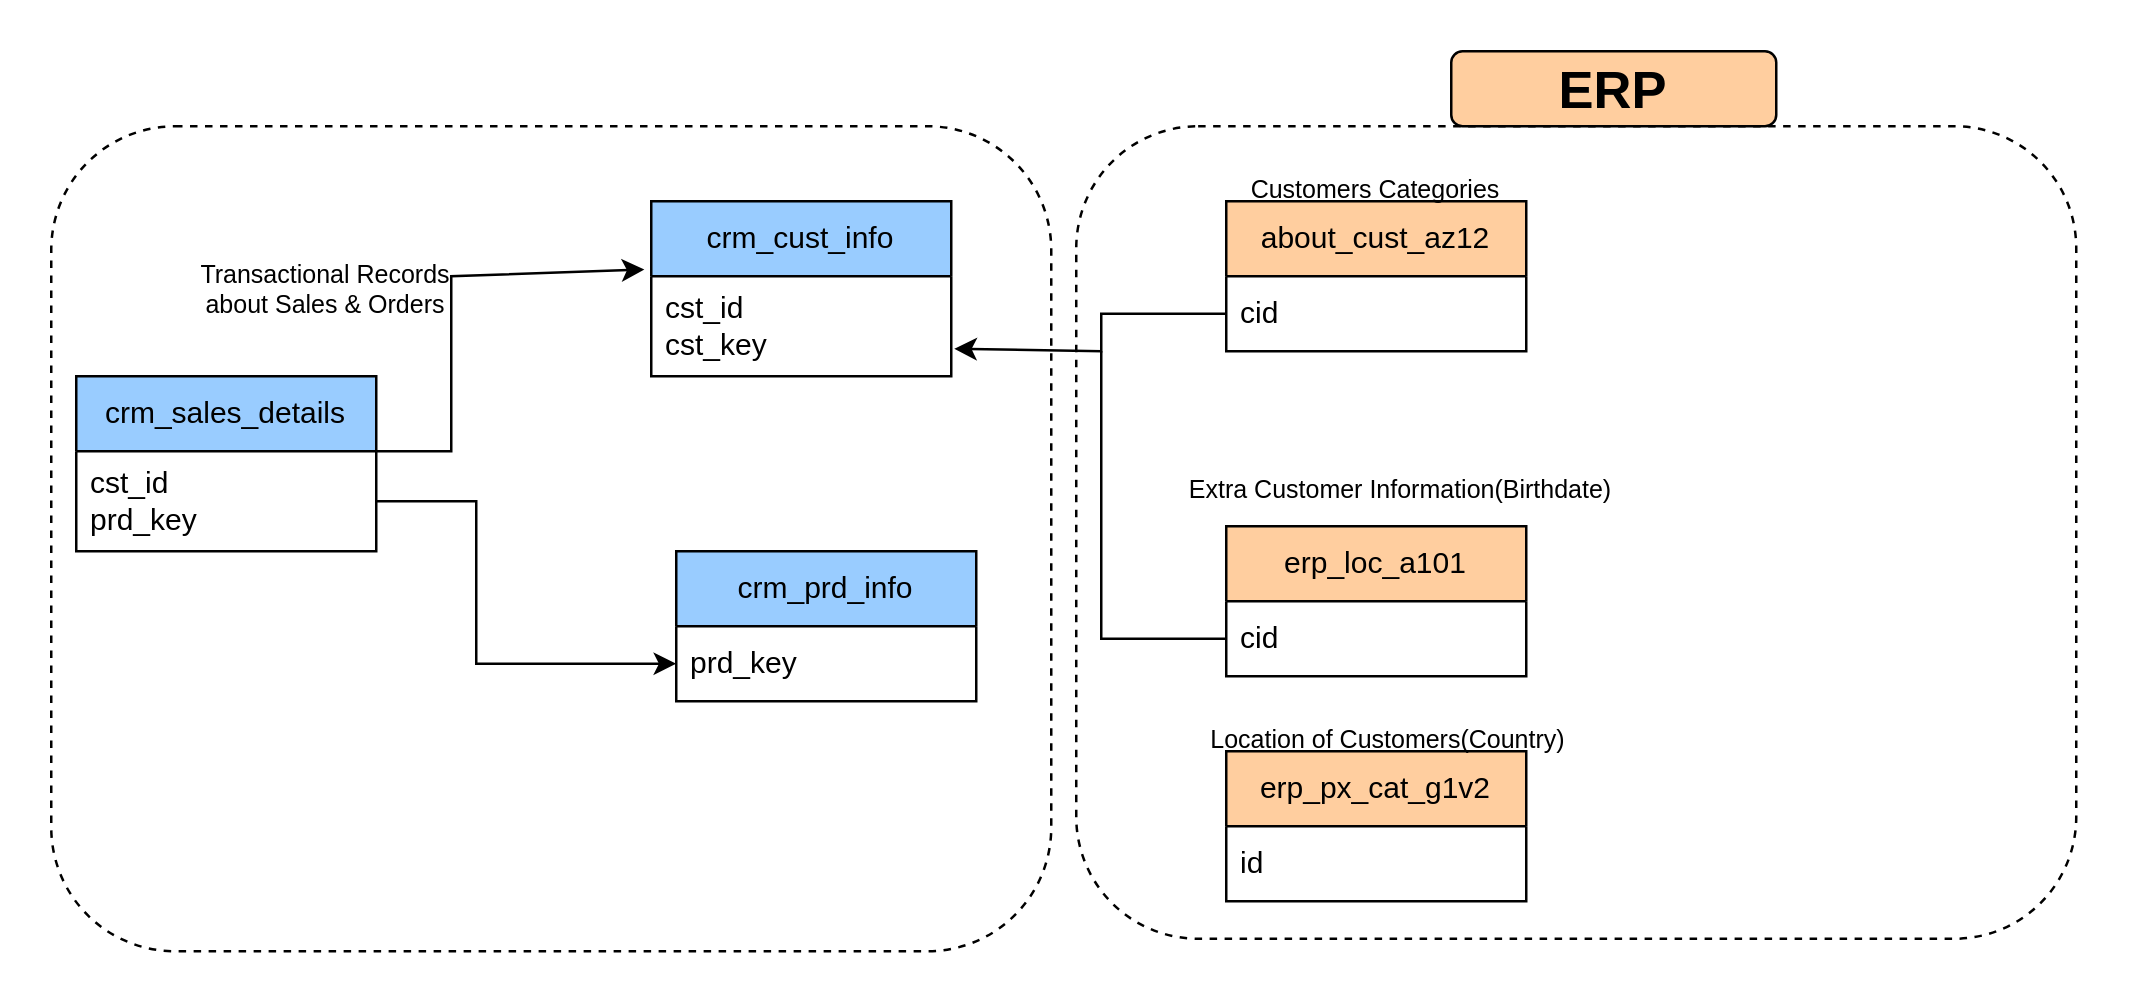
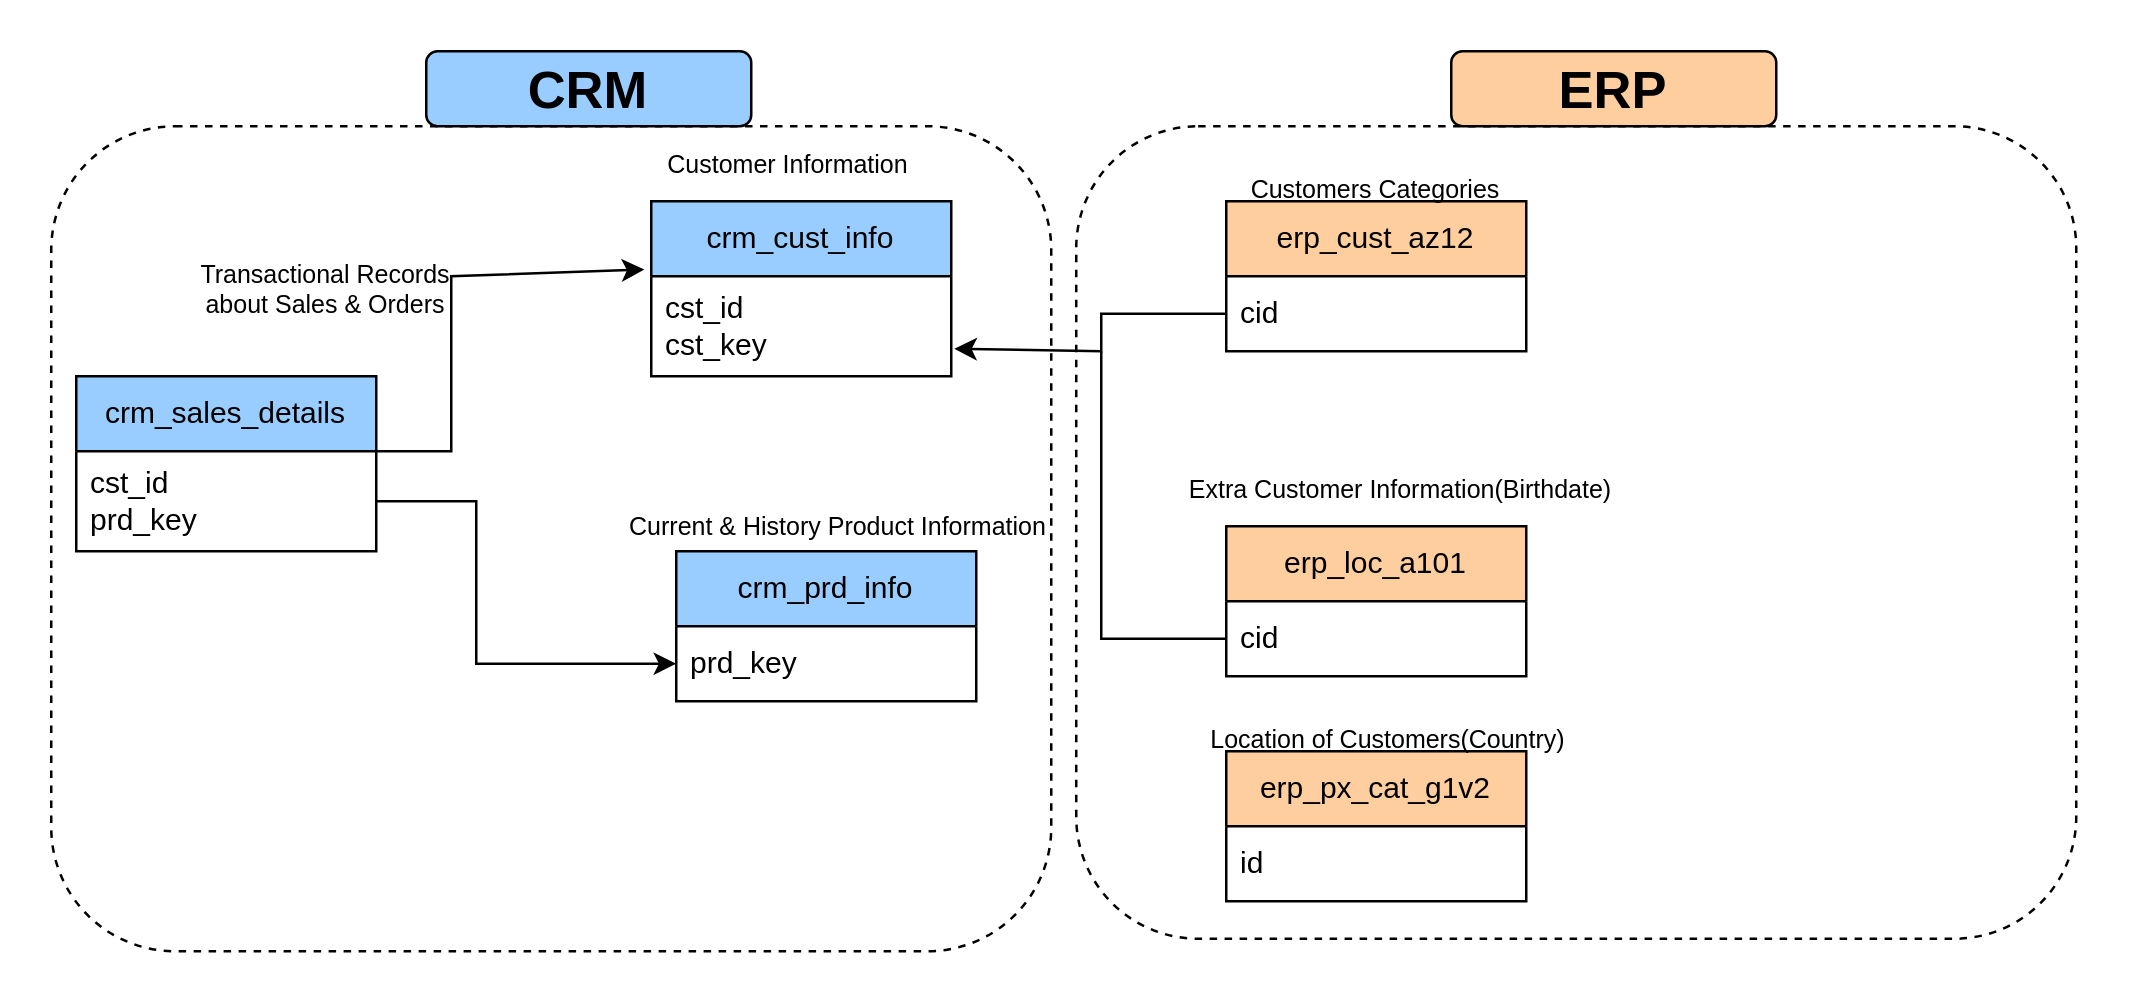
none -> (589, 89)
none -> (789, 164)
(1376, 239) -> (1376, 239)
none -> (839, 526)
